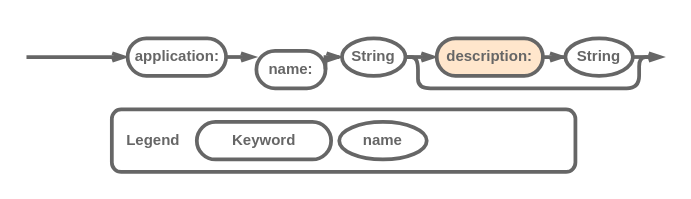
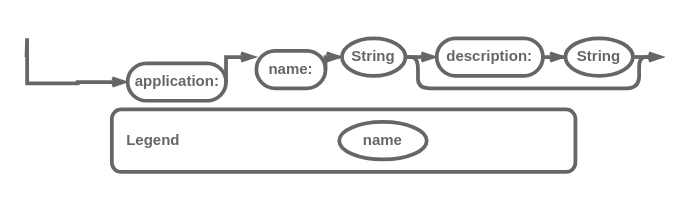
(177, 57) -> (177, 82)
(490, 57) -> (490, 57)
(264, 141) -> none
